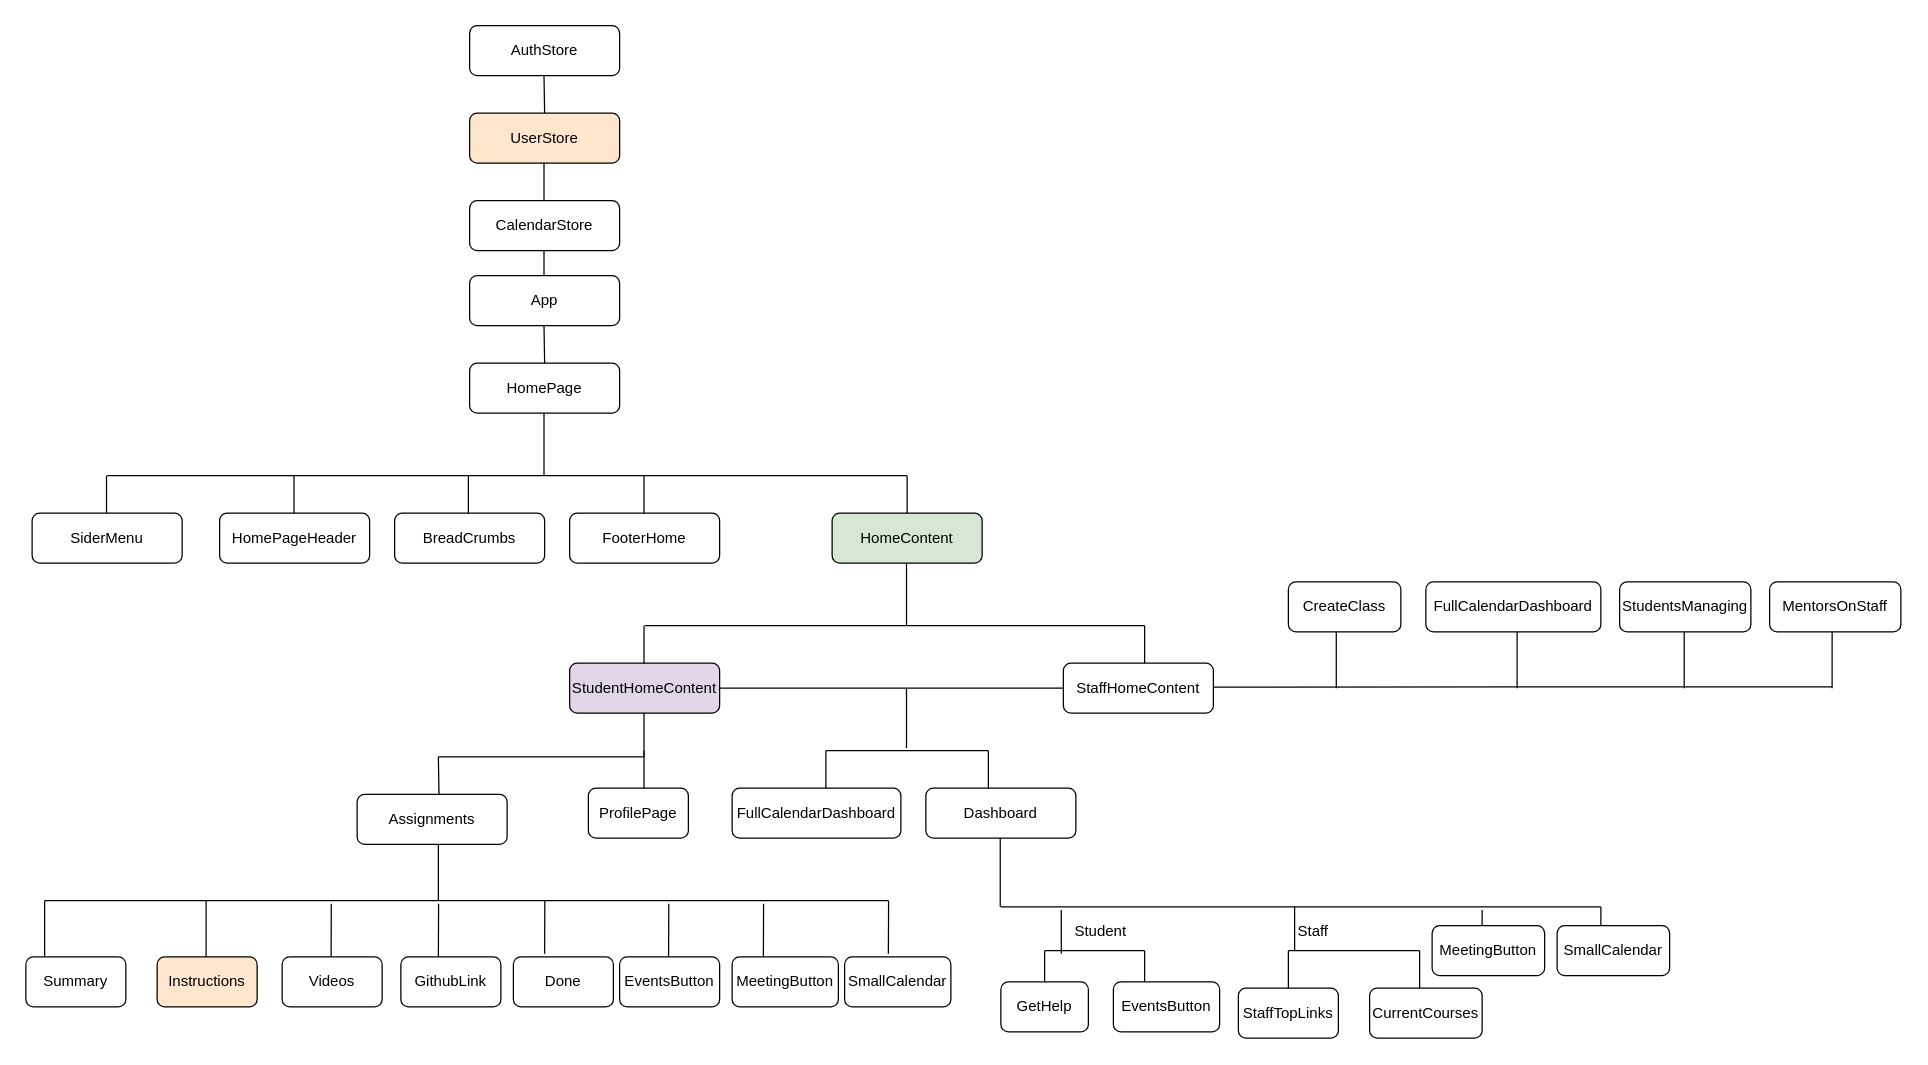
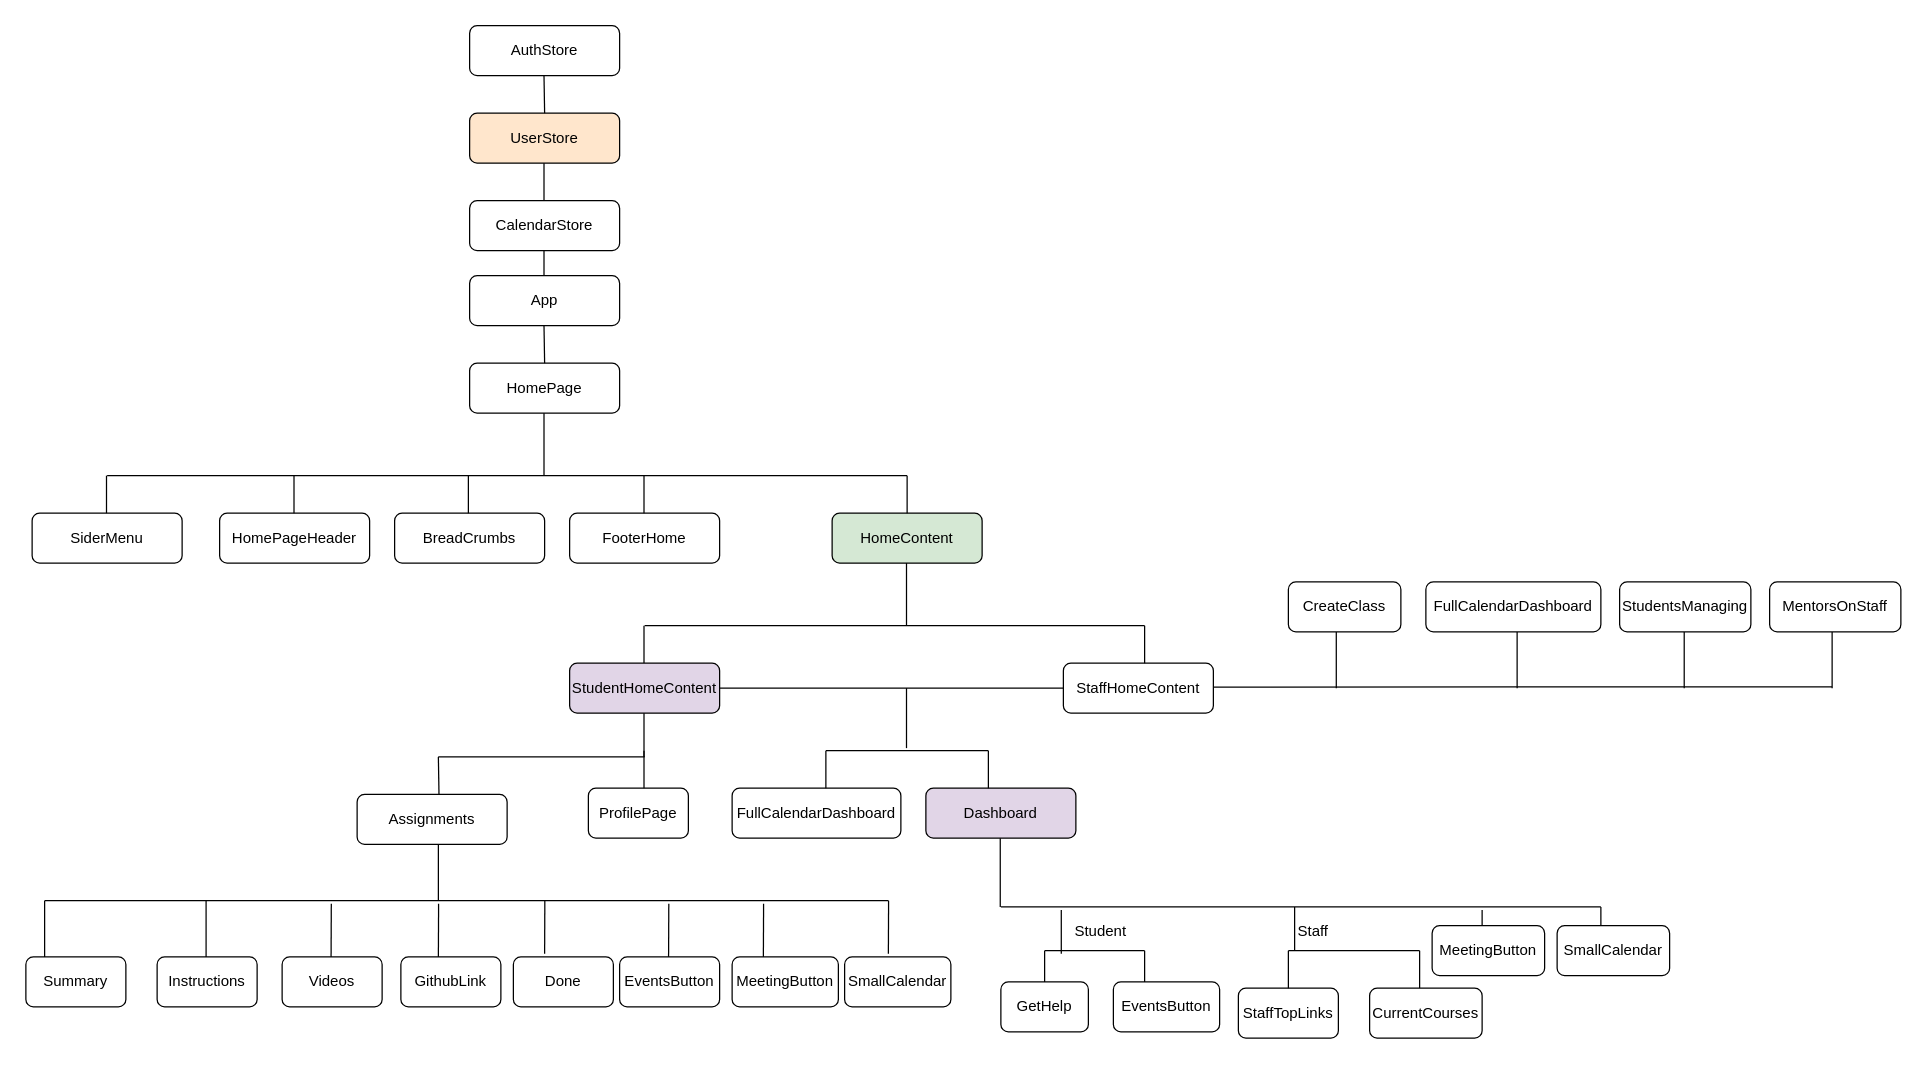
(1001, 813) -> (1001, 813)
(207, 982) -> (207, 982)
